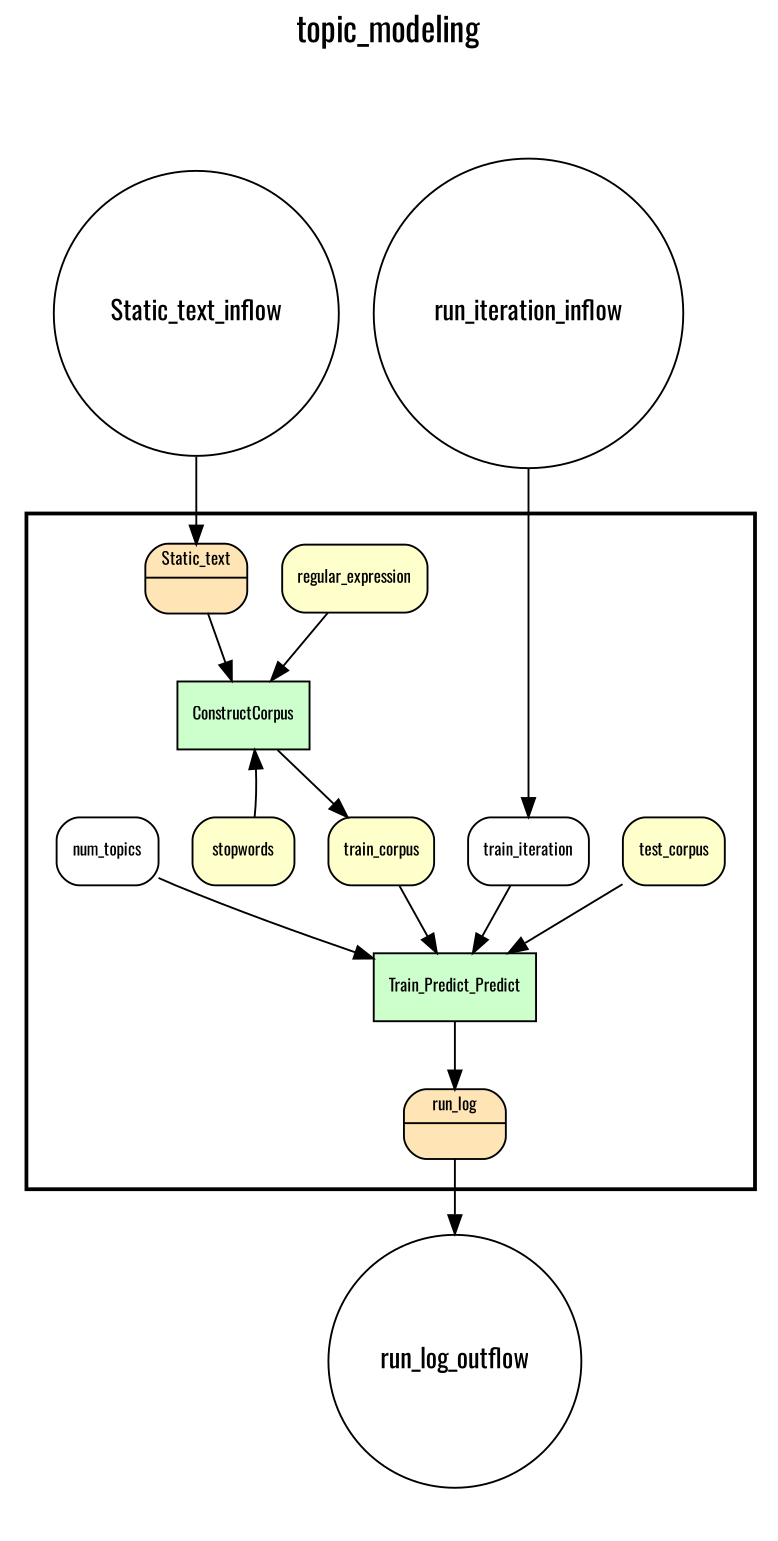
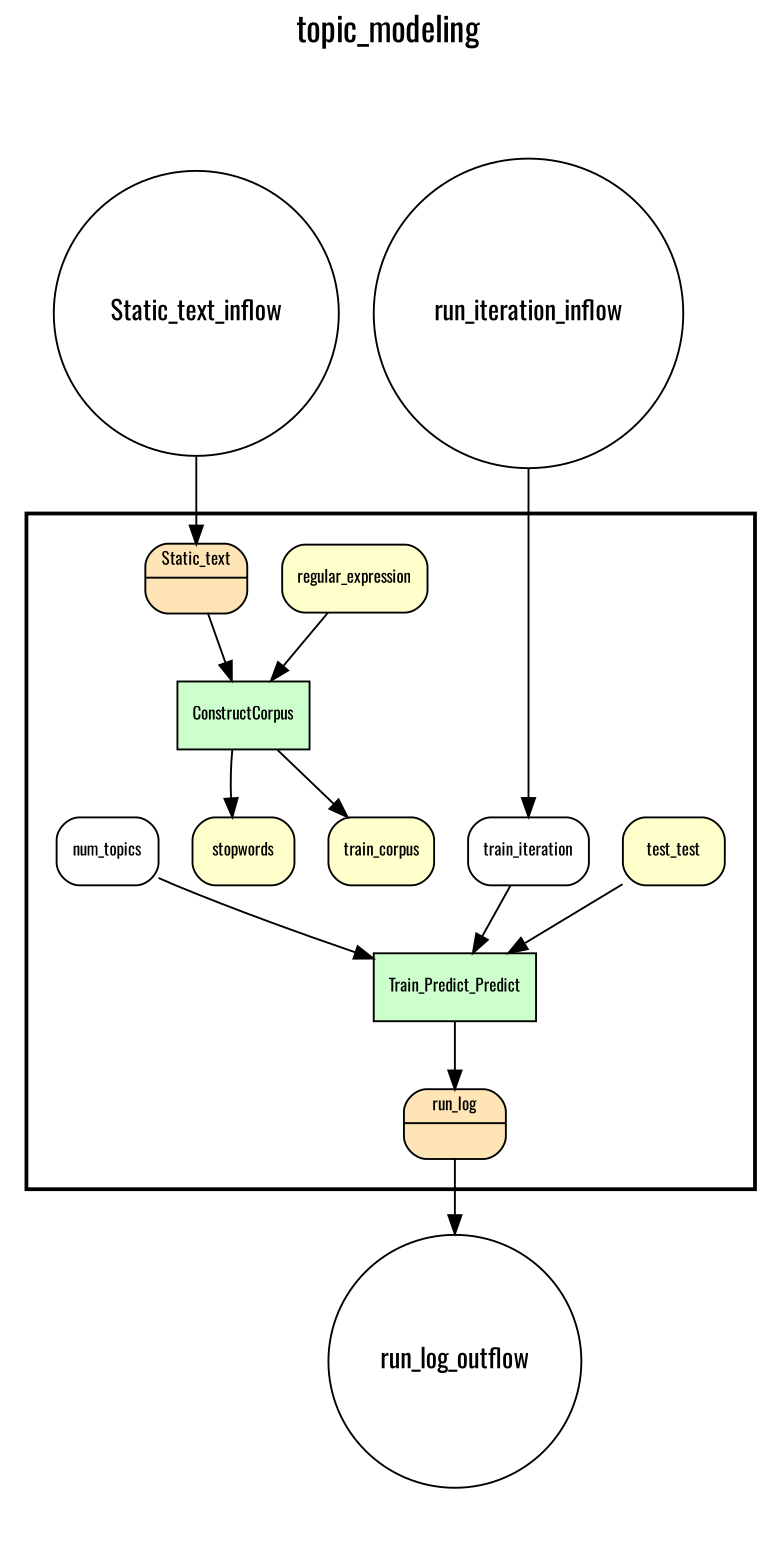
(256, 793) -> (231, 774)
(674, 851) -> (674, 851)
(414, 911) -> none
